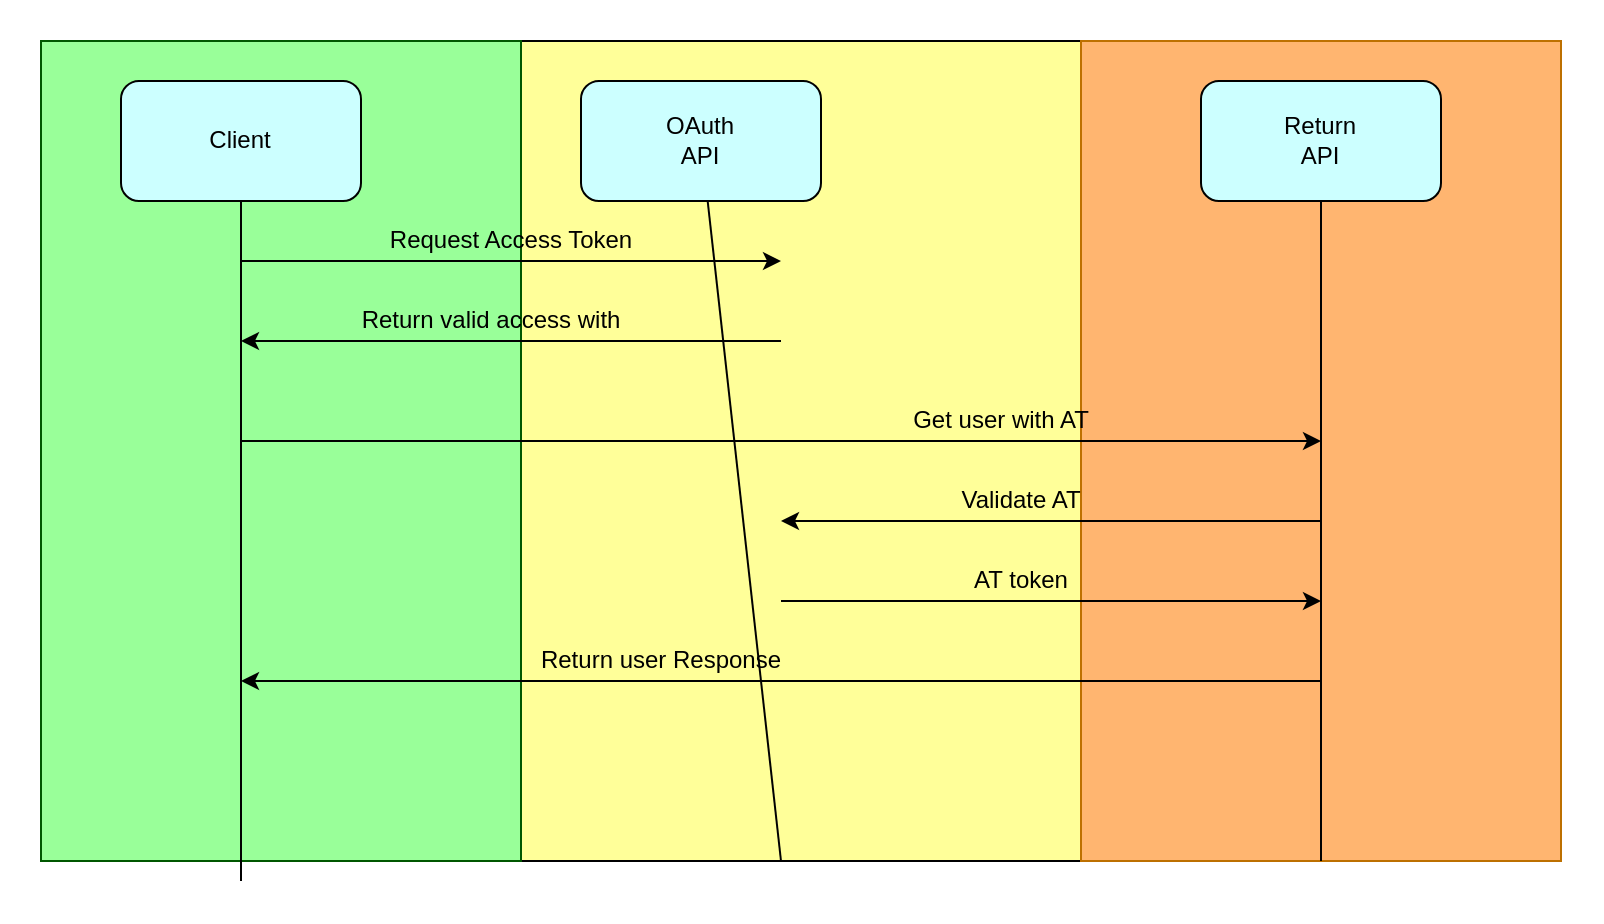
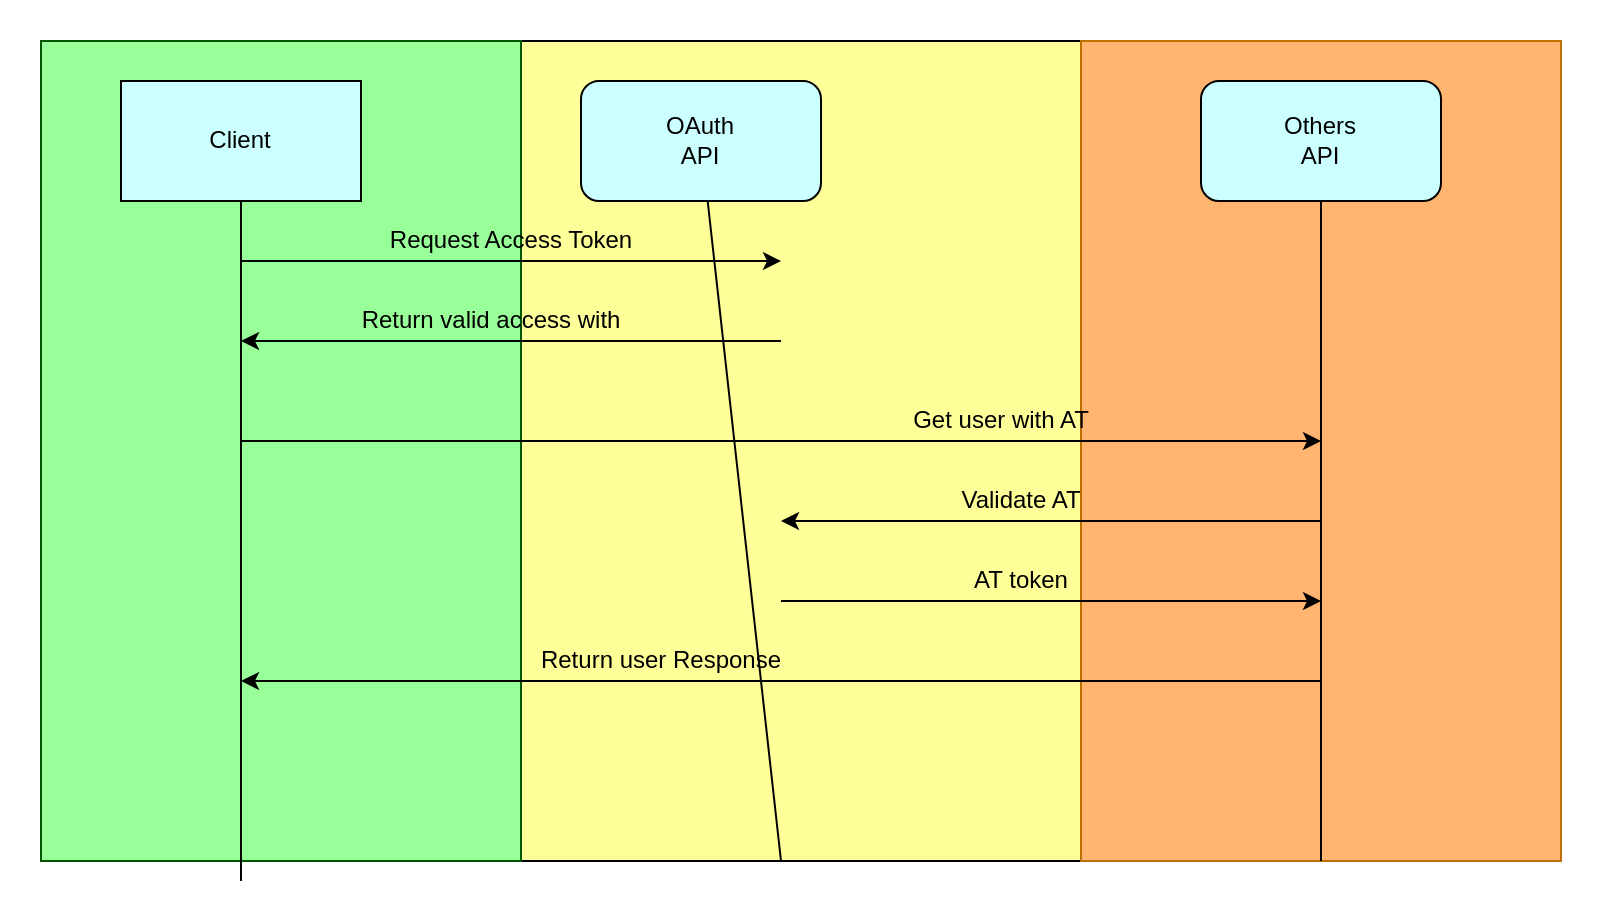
(241, 141) -> (241, 141)
(1321, 141) -> (1321, 141)
